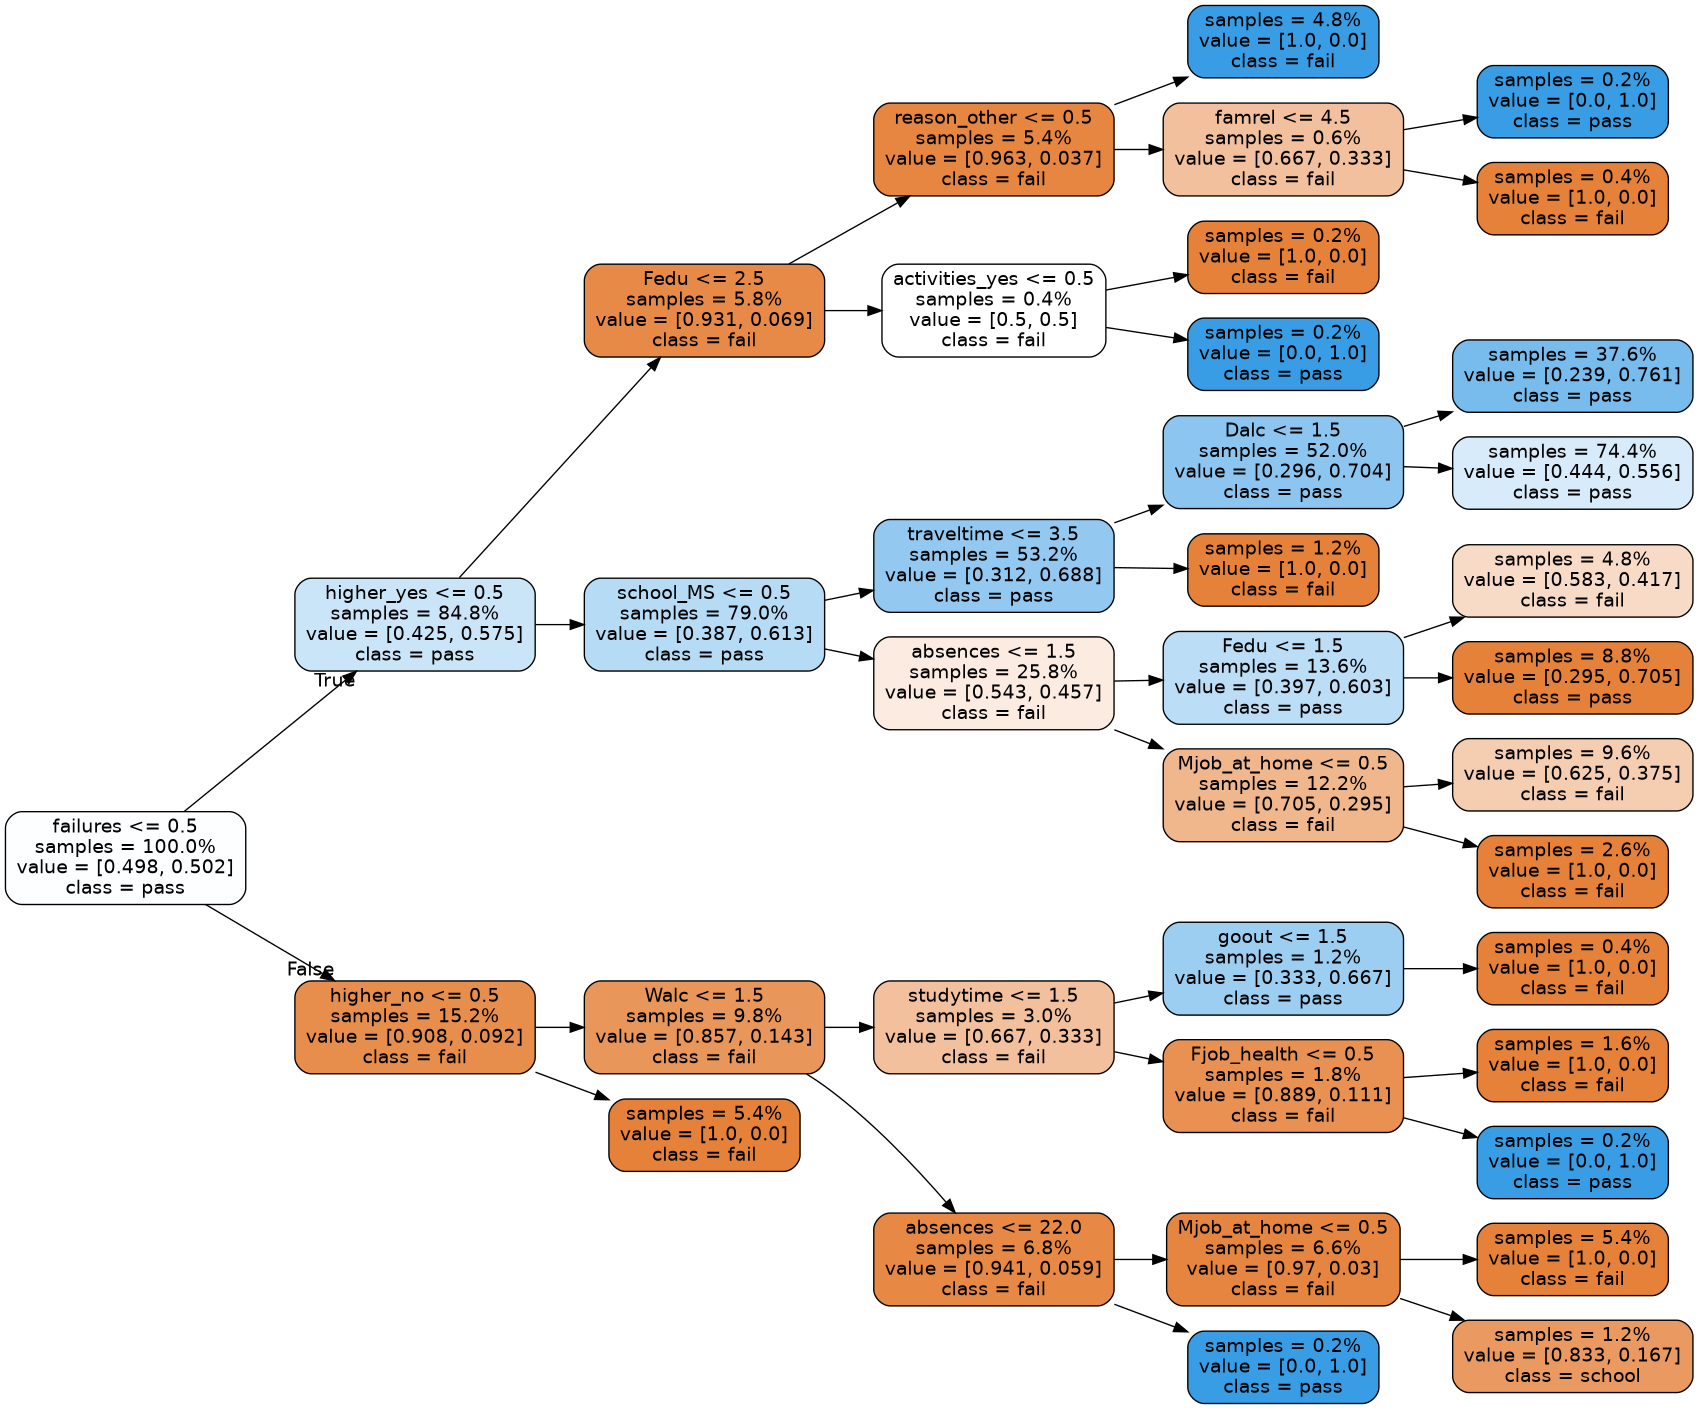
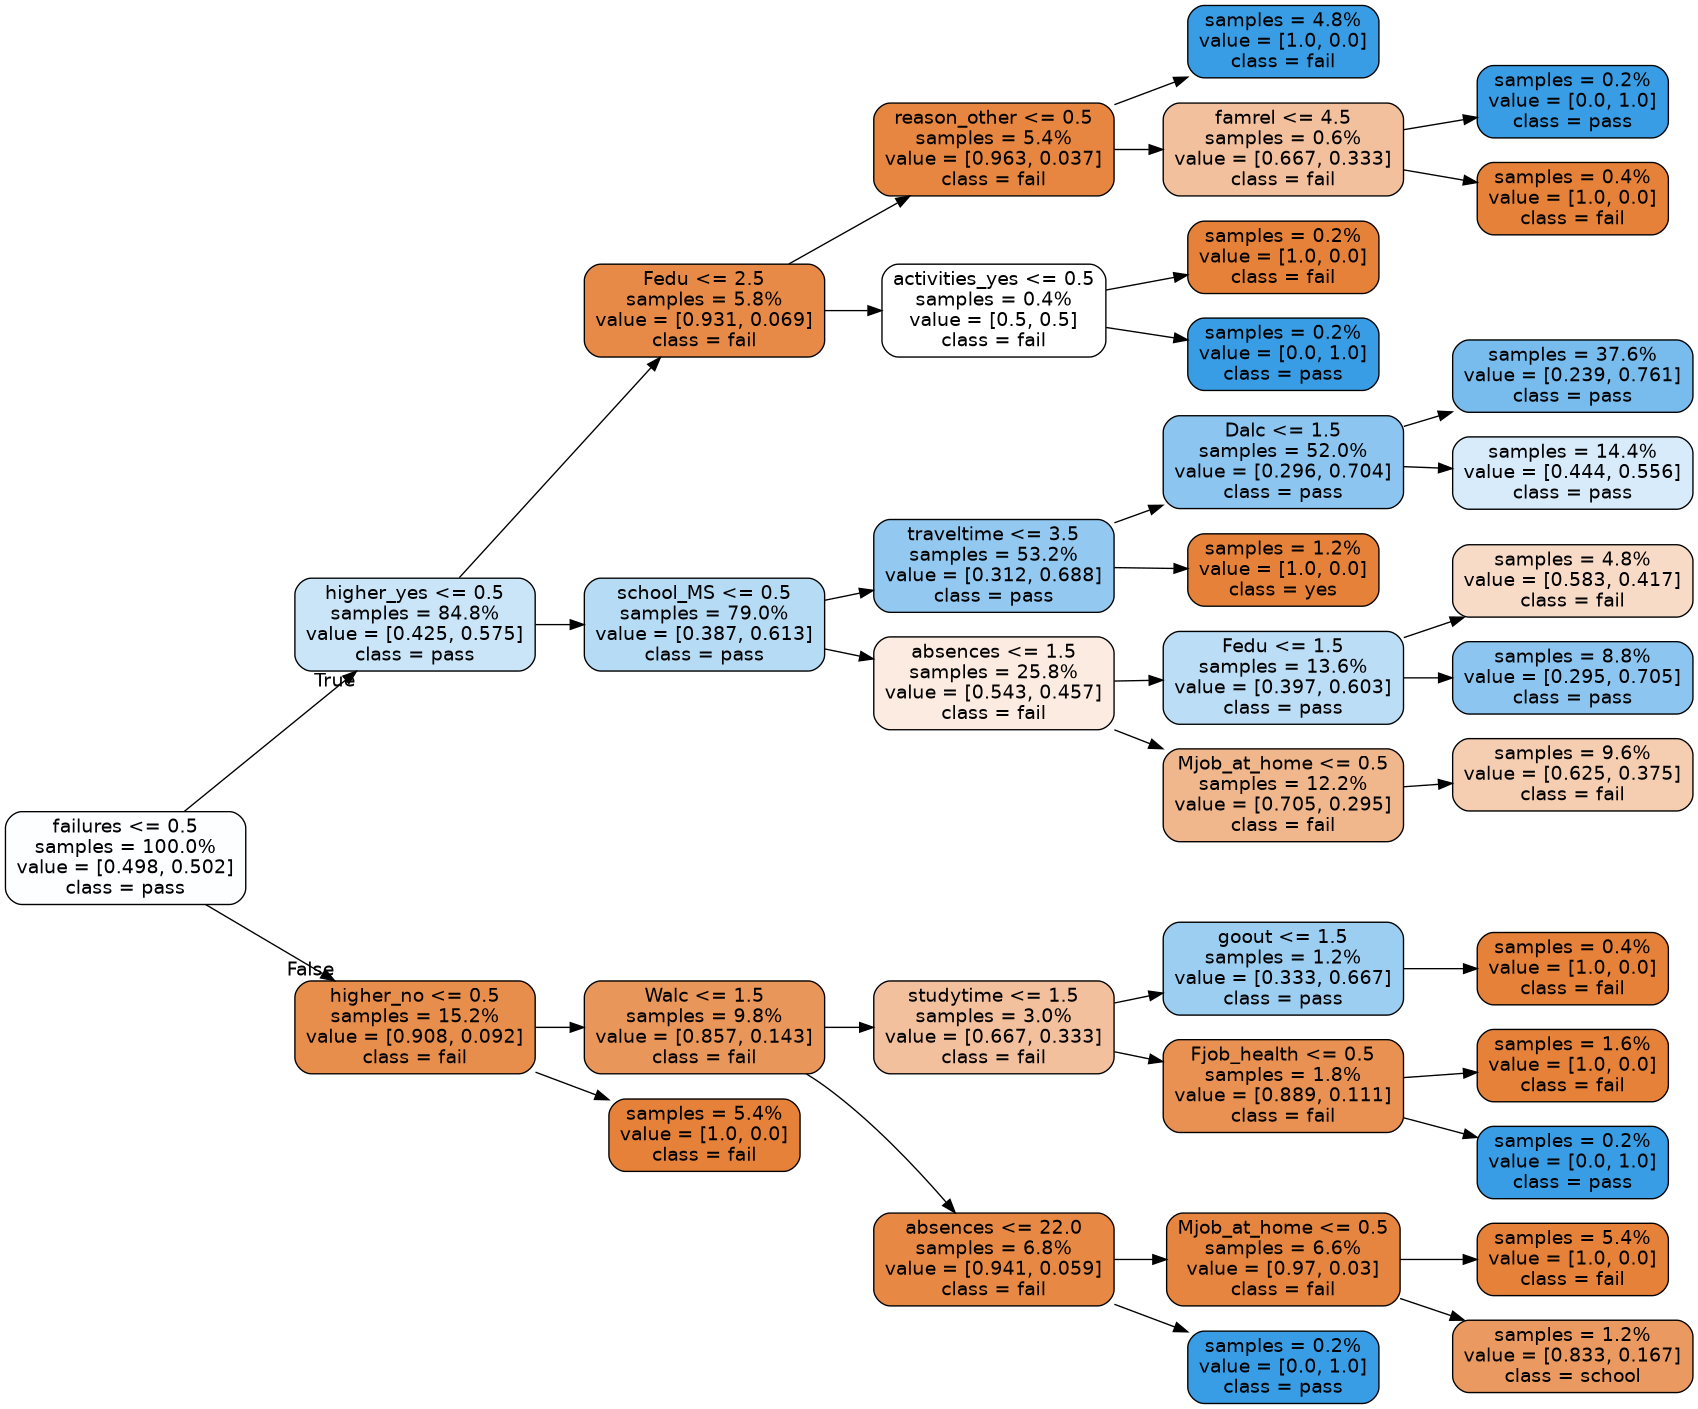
(1573, 473) -> (1573, 473)
(1283, 570) -> (1283, 570)
(1573, 678) -> (1573, 678)
(1573, 872) -> none
